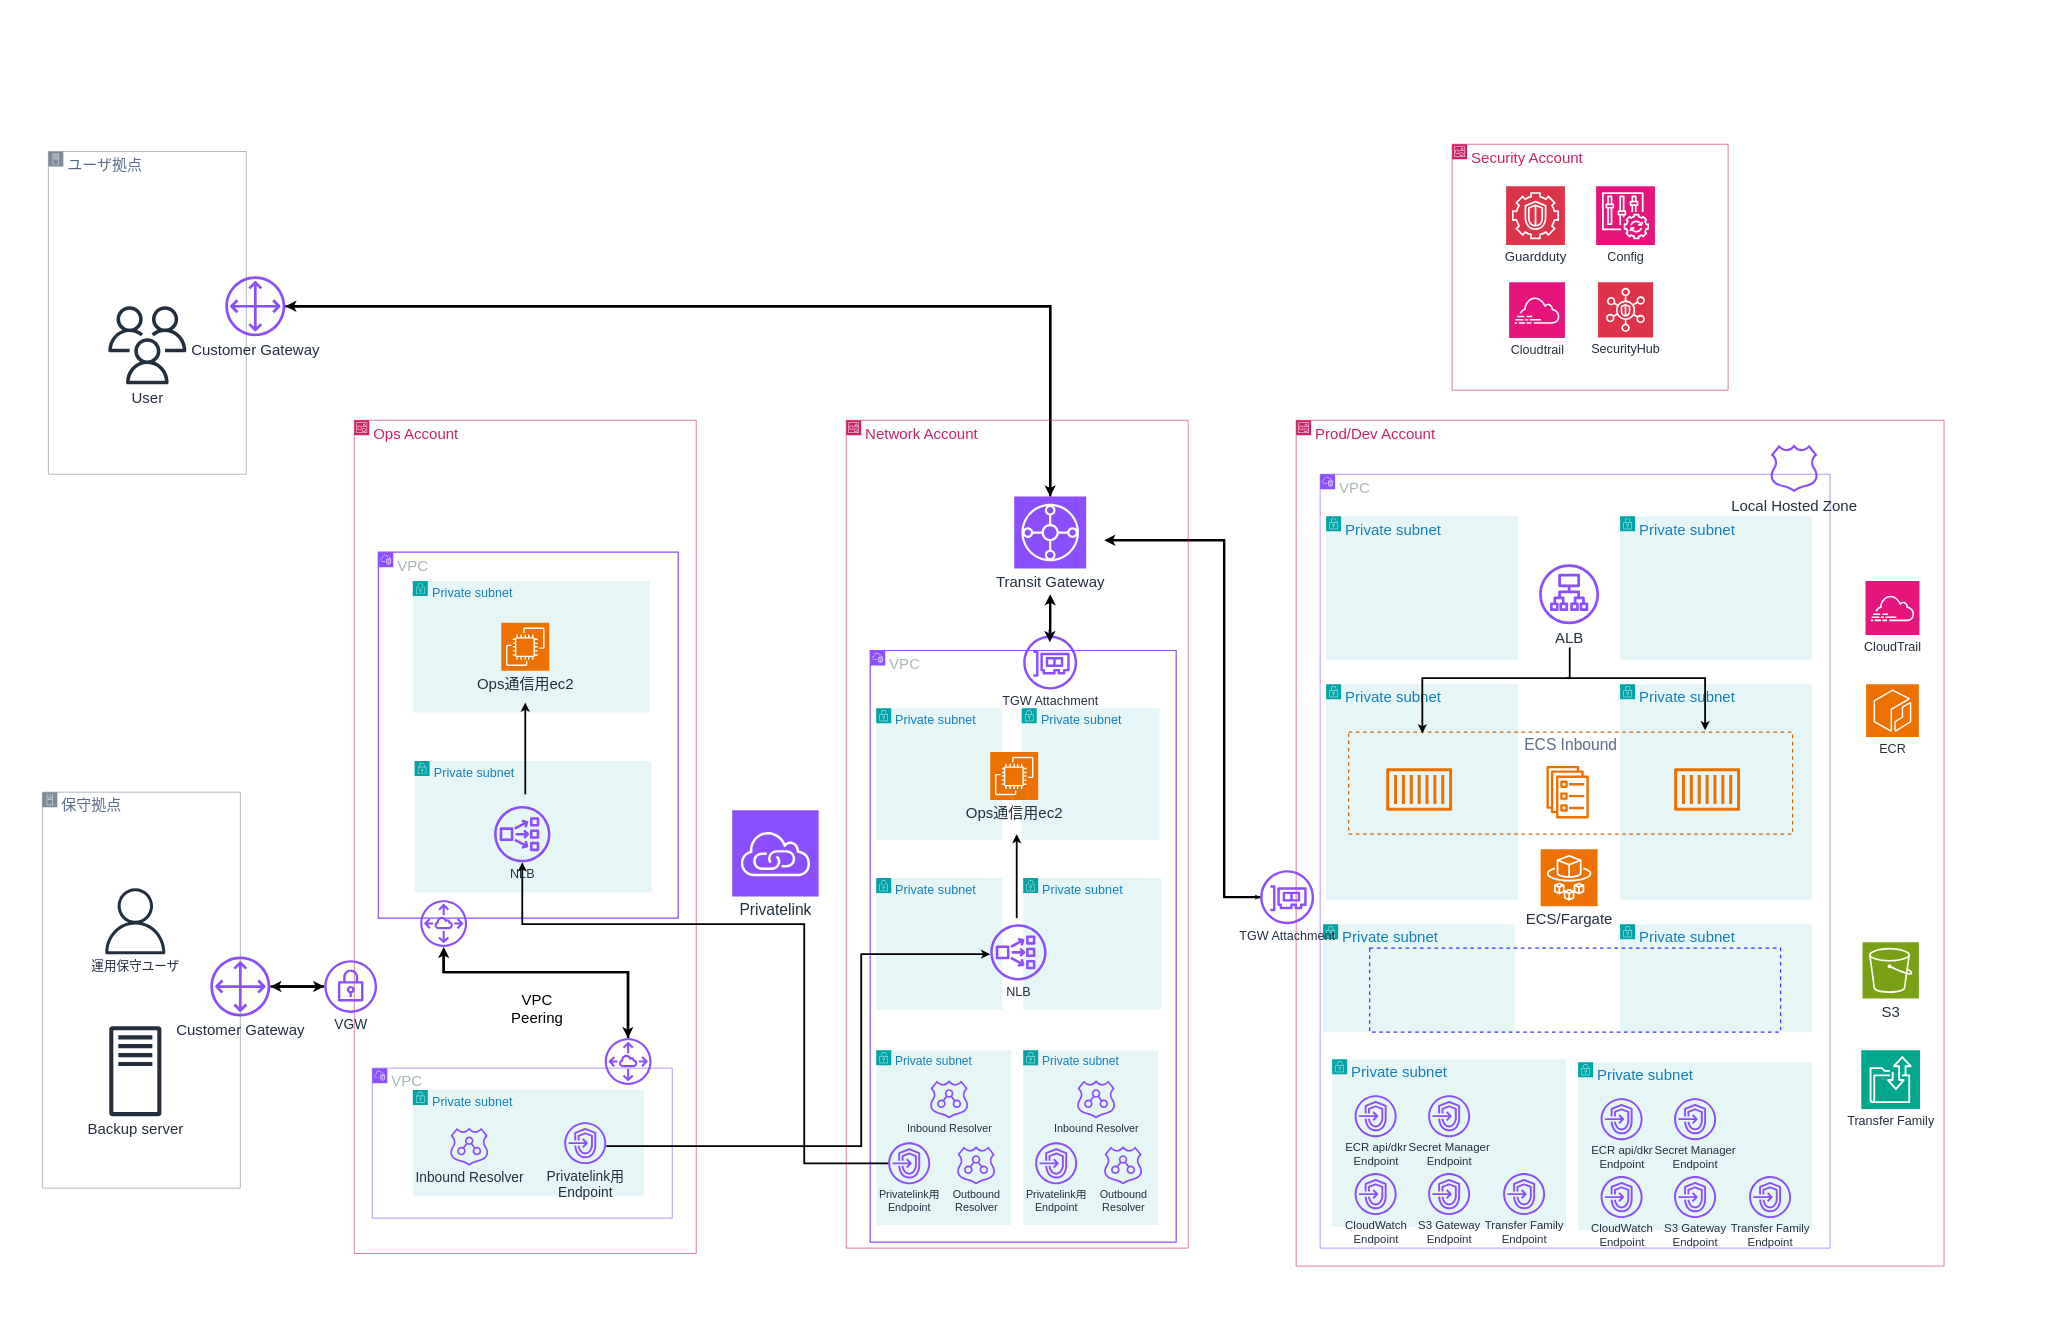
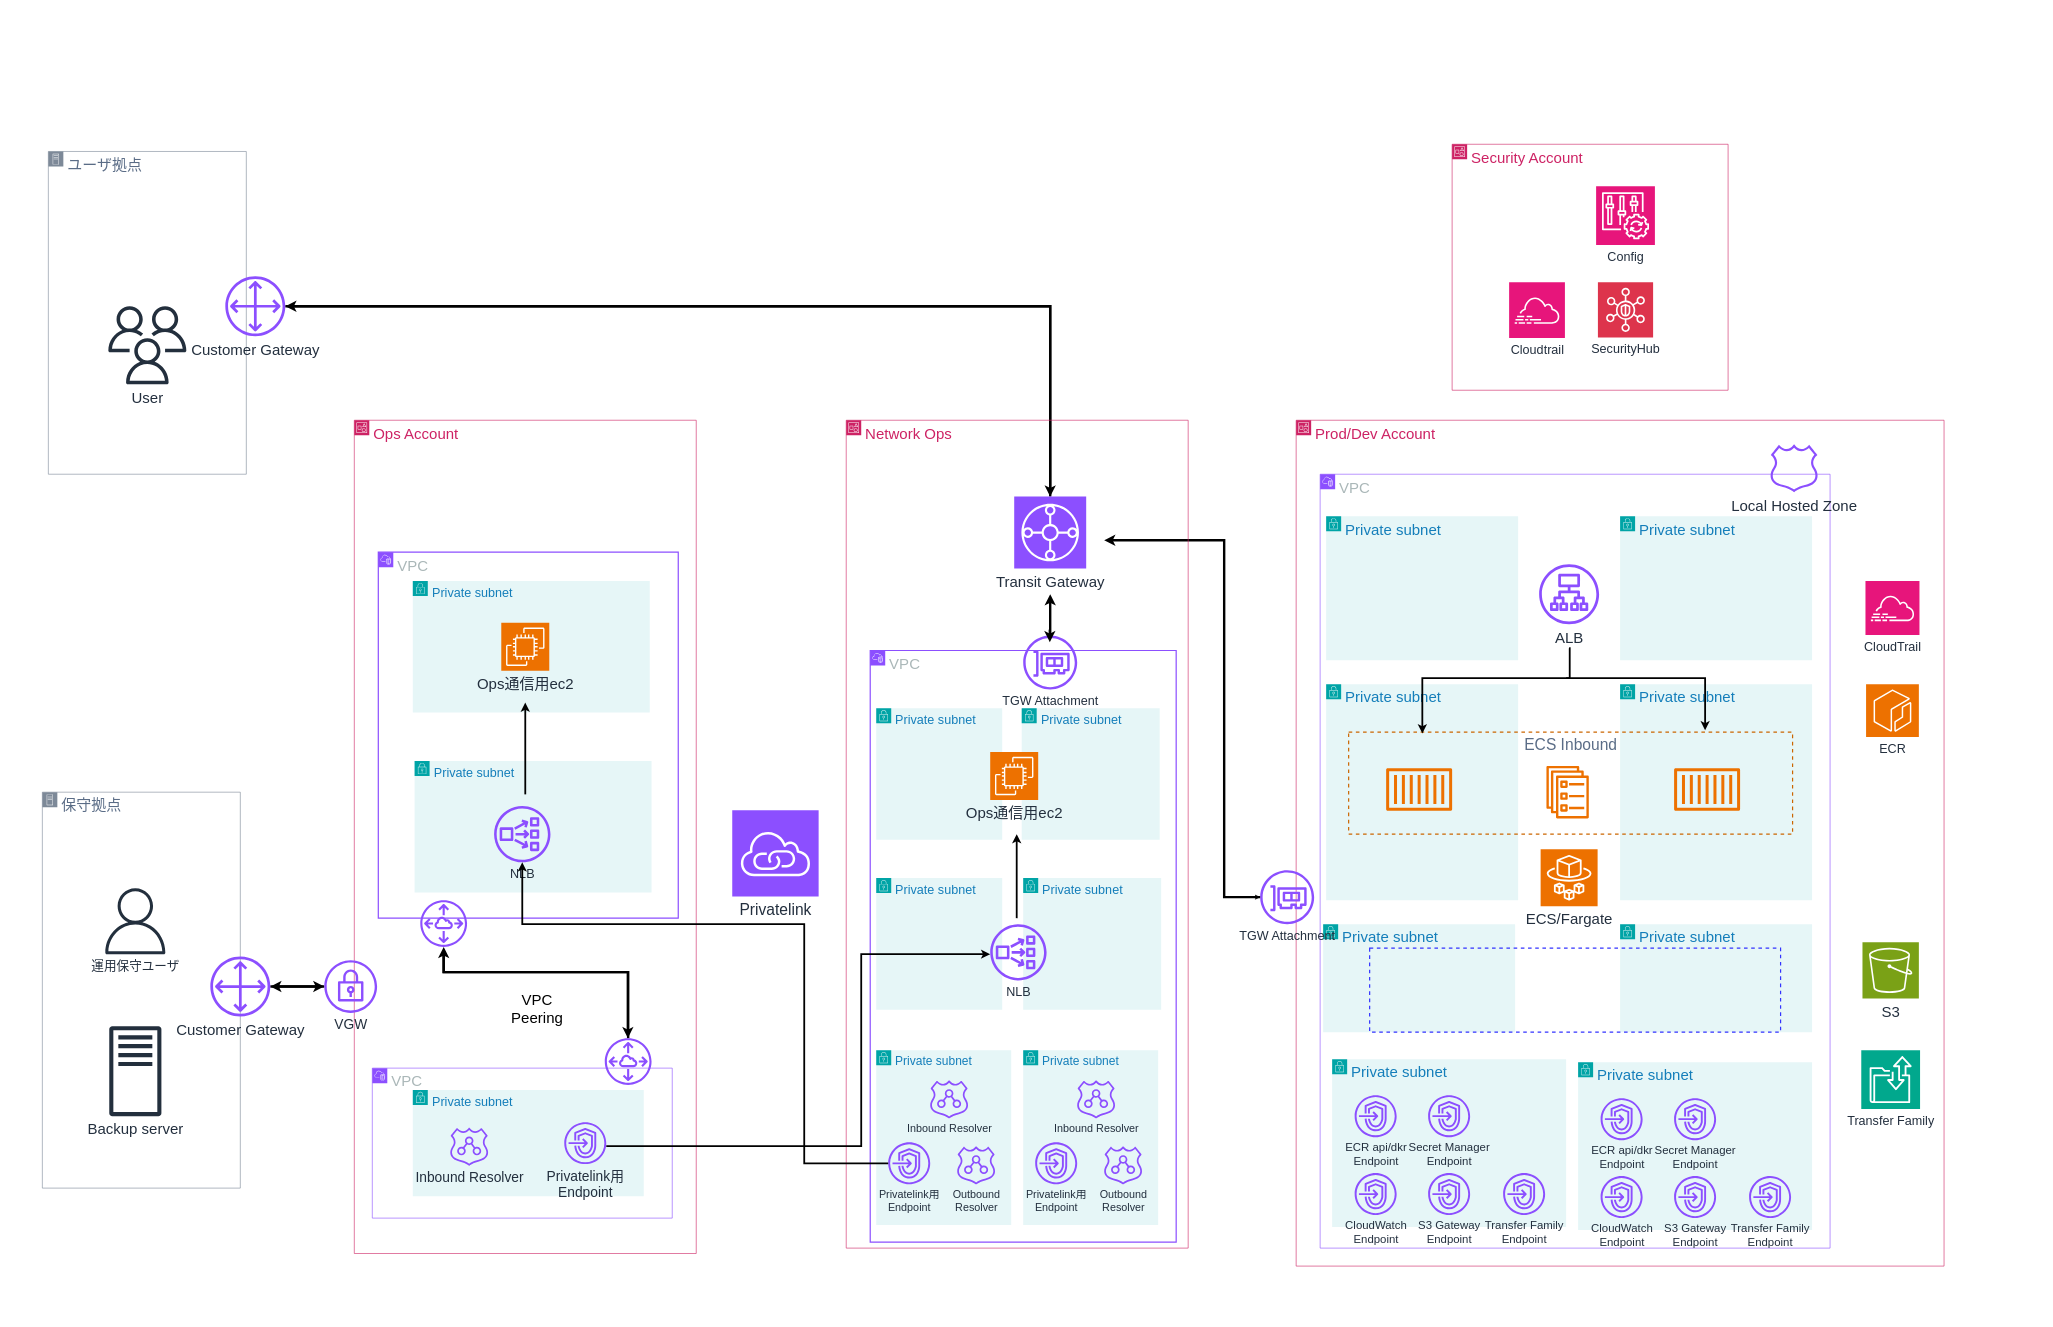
(1536, 216) -> none
(927, 434) -> (910, 434)
